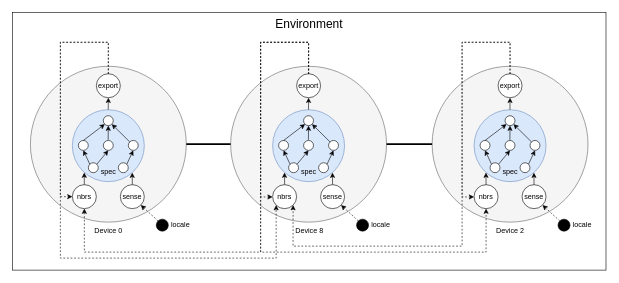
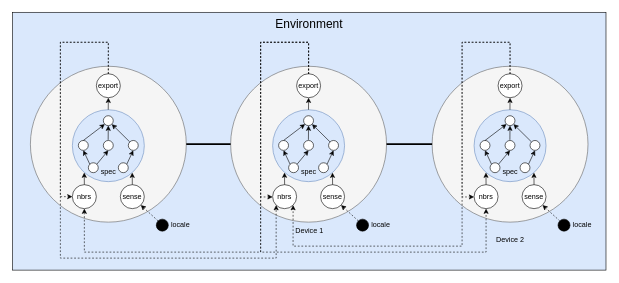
(309, 24) -> (309, 24)
(108, 231) -> none
(310, 231) -> (310, 231)
(510, 231) -> (510, 240)
